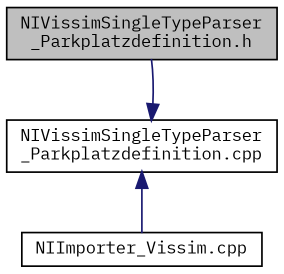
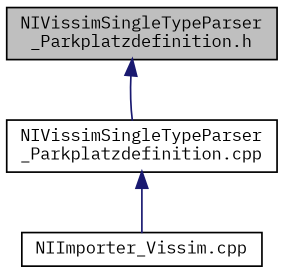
(153, 81) -> (131, 98)
